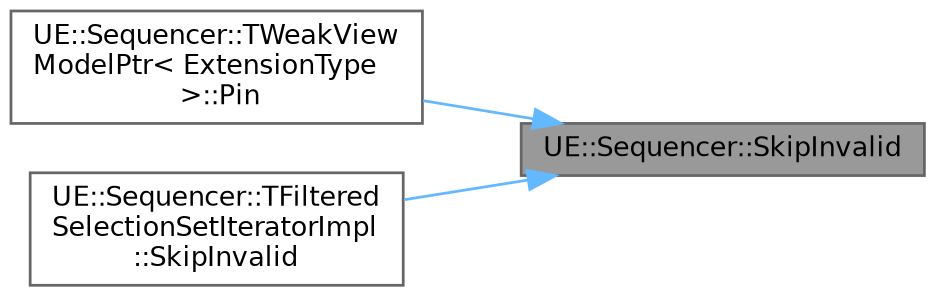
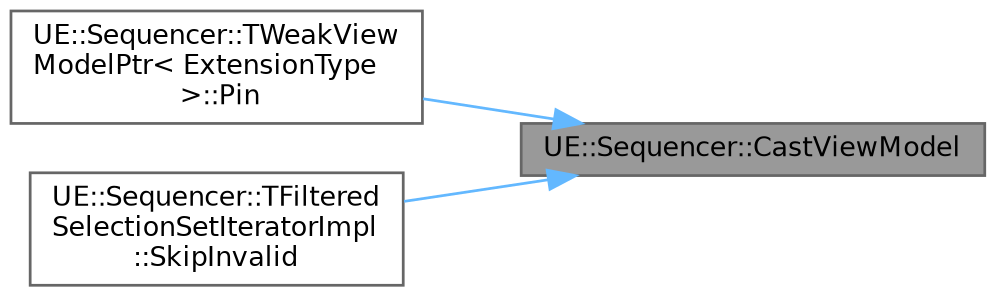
(723, 149) -> (753, 149)
